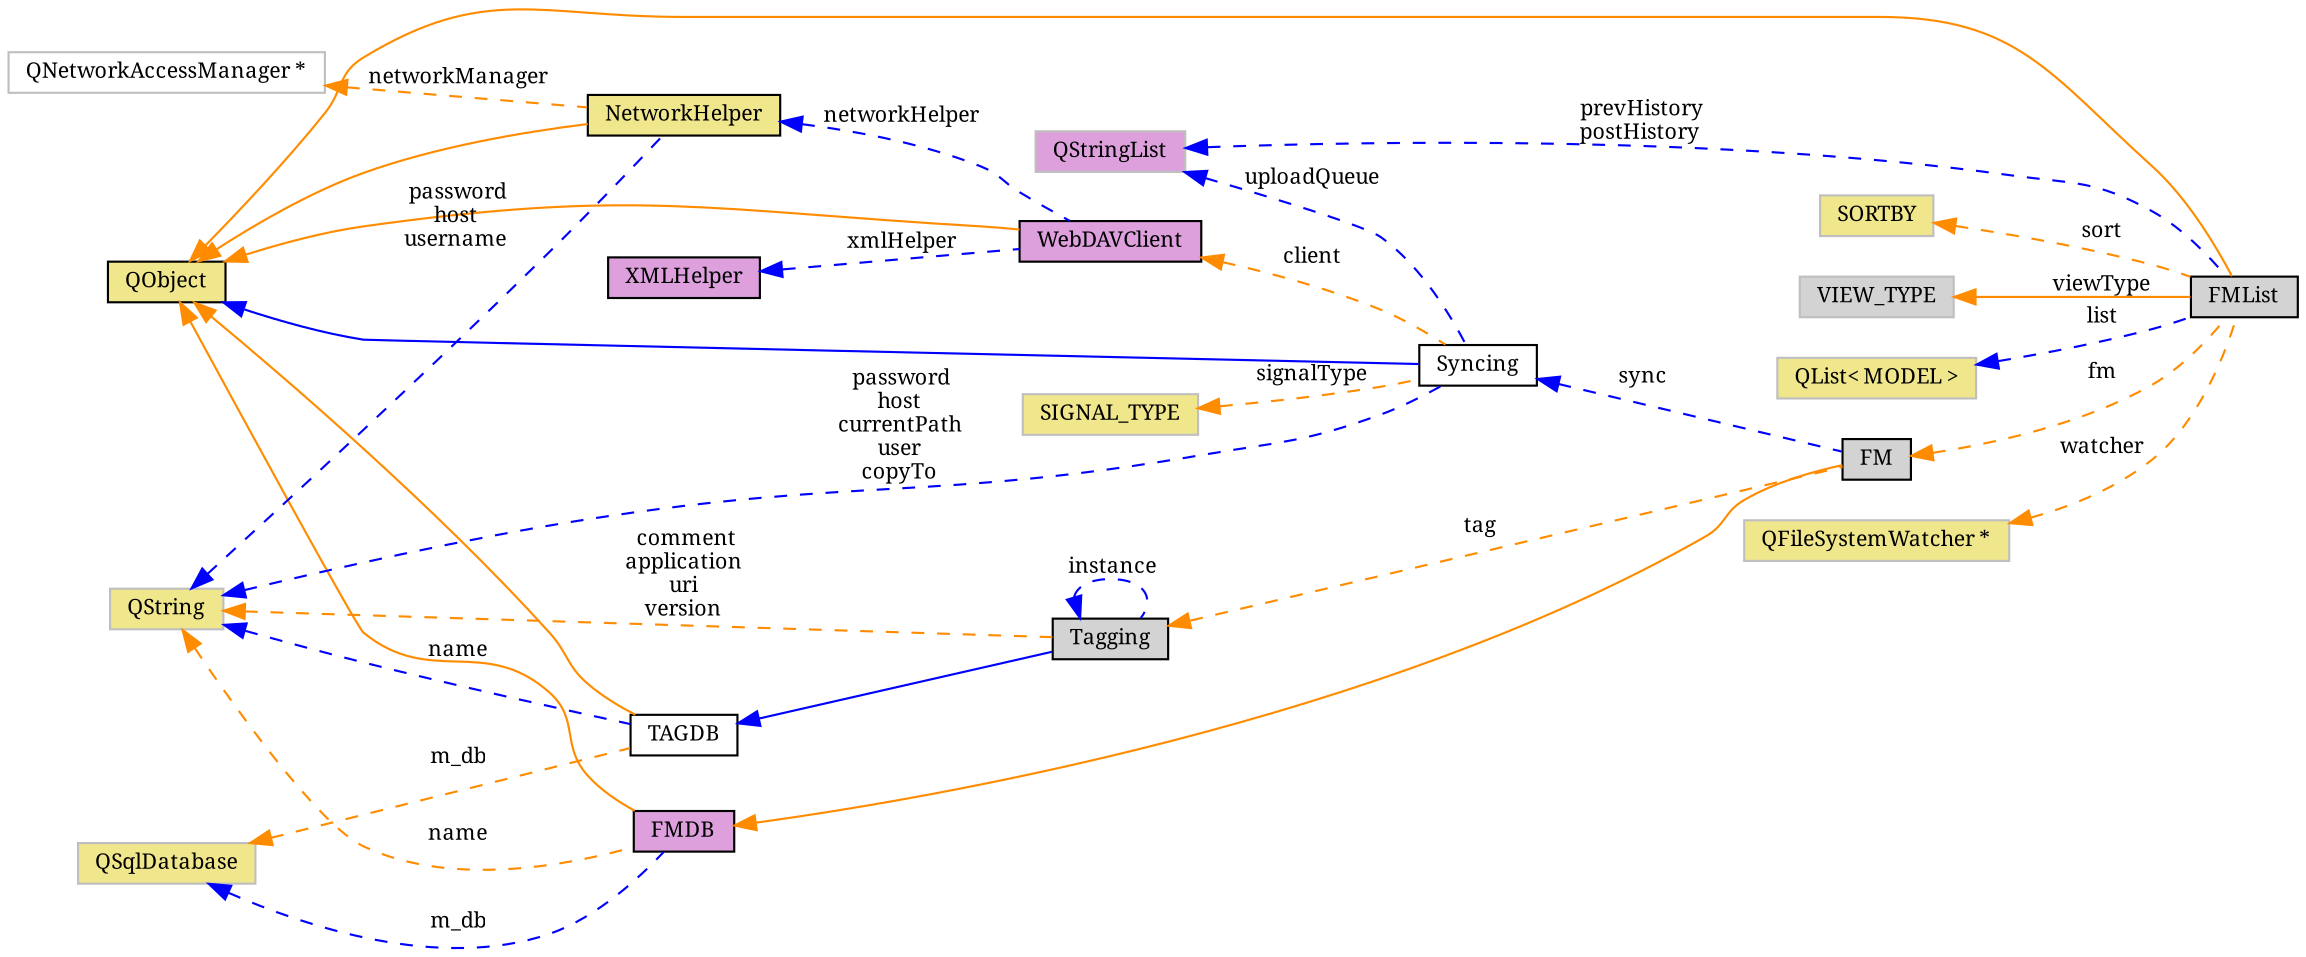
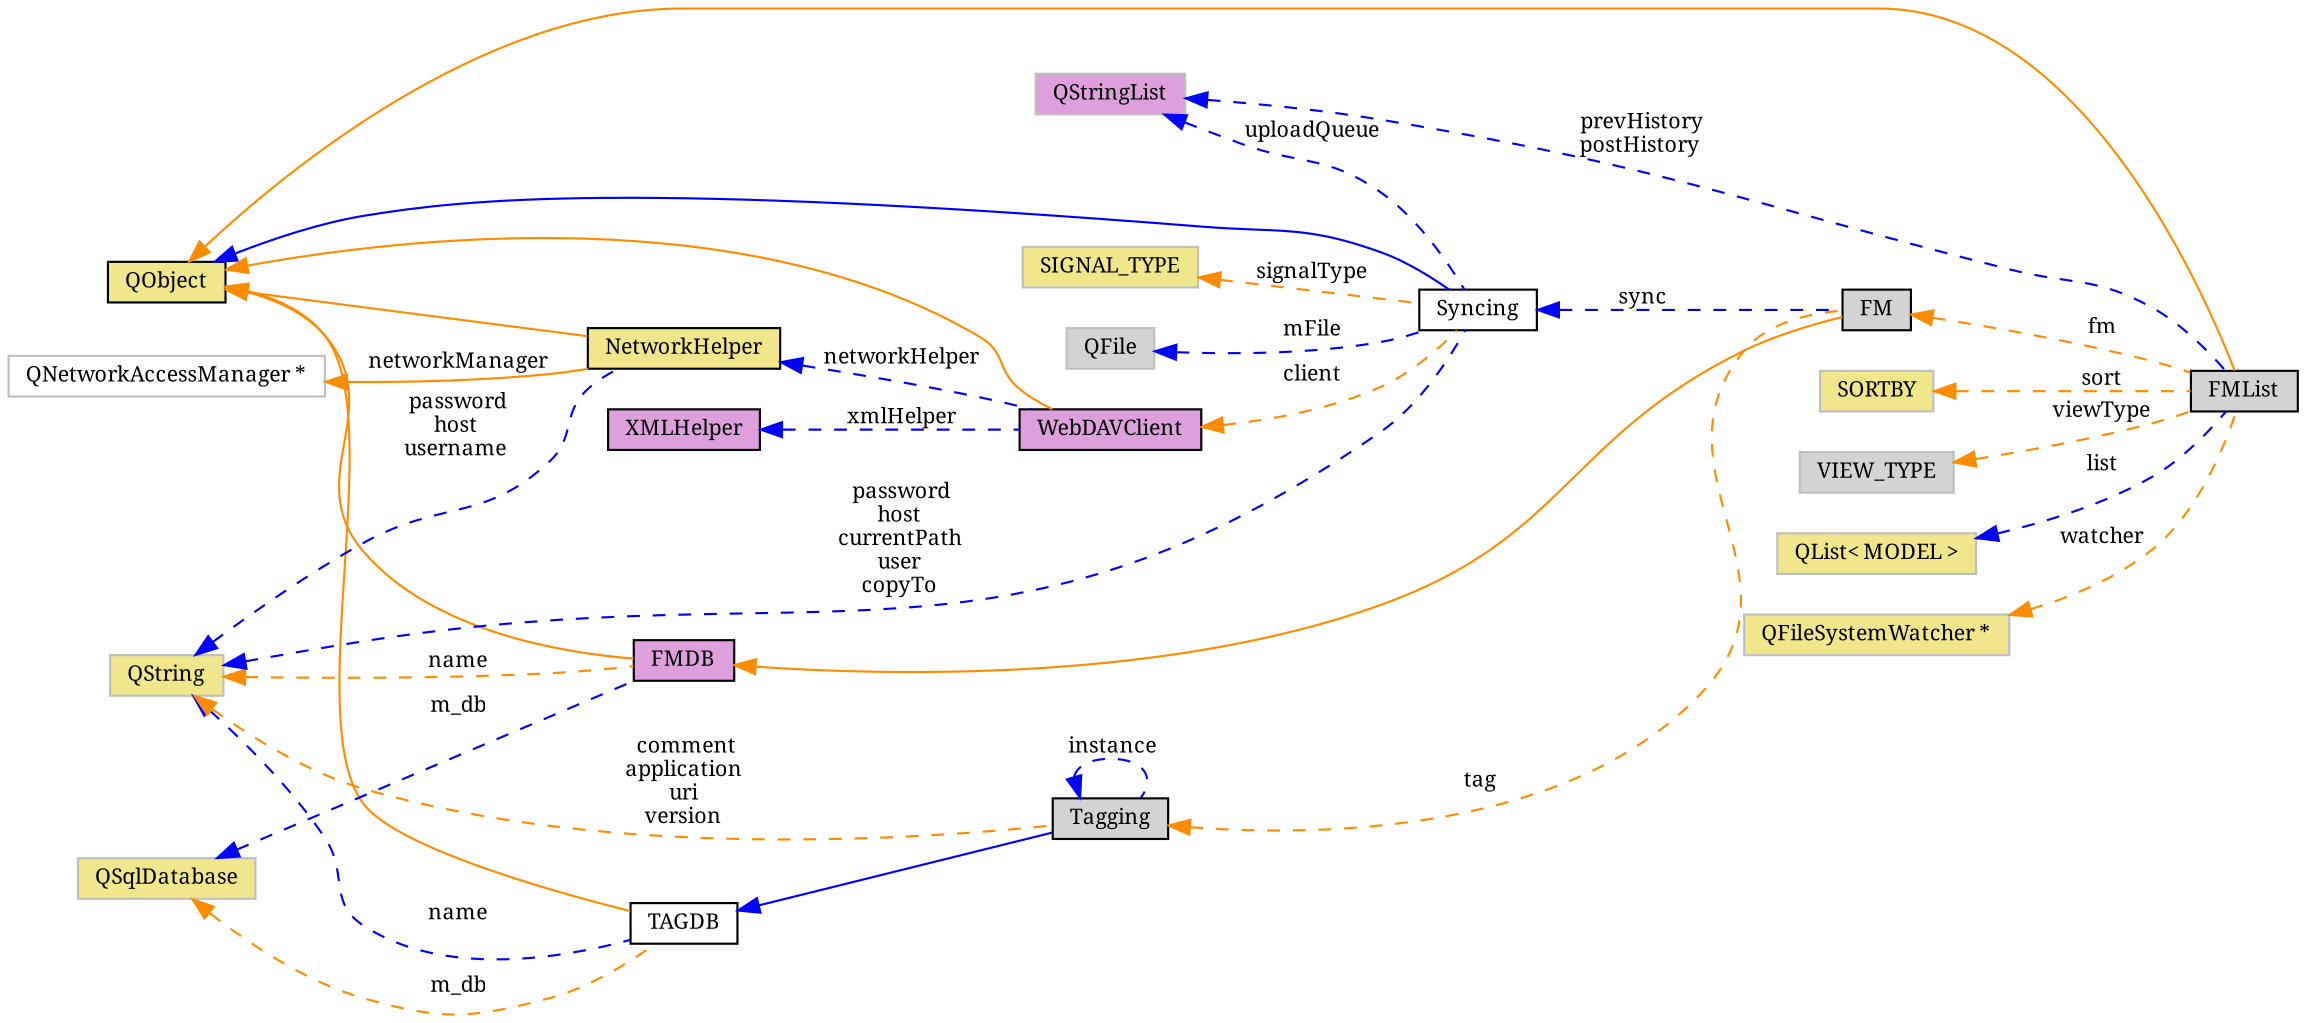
(467, 97) -> (468, 380)
(2083, 297) -> (2084, 439)
none -> (1110, 348)
